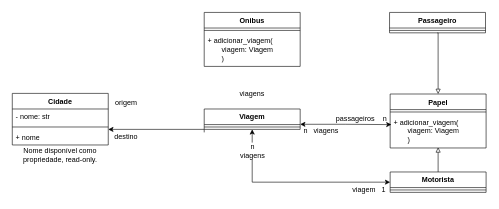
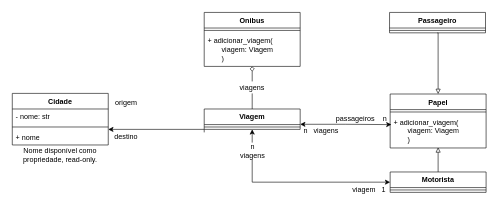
none -> (252, 89)
(252, 93) -> (252, 87)
